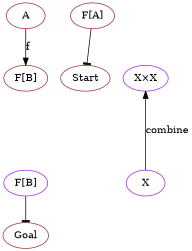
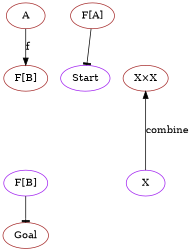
(85, 78) -> (85, 78)
(146, 78) -> (146, 78)
